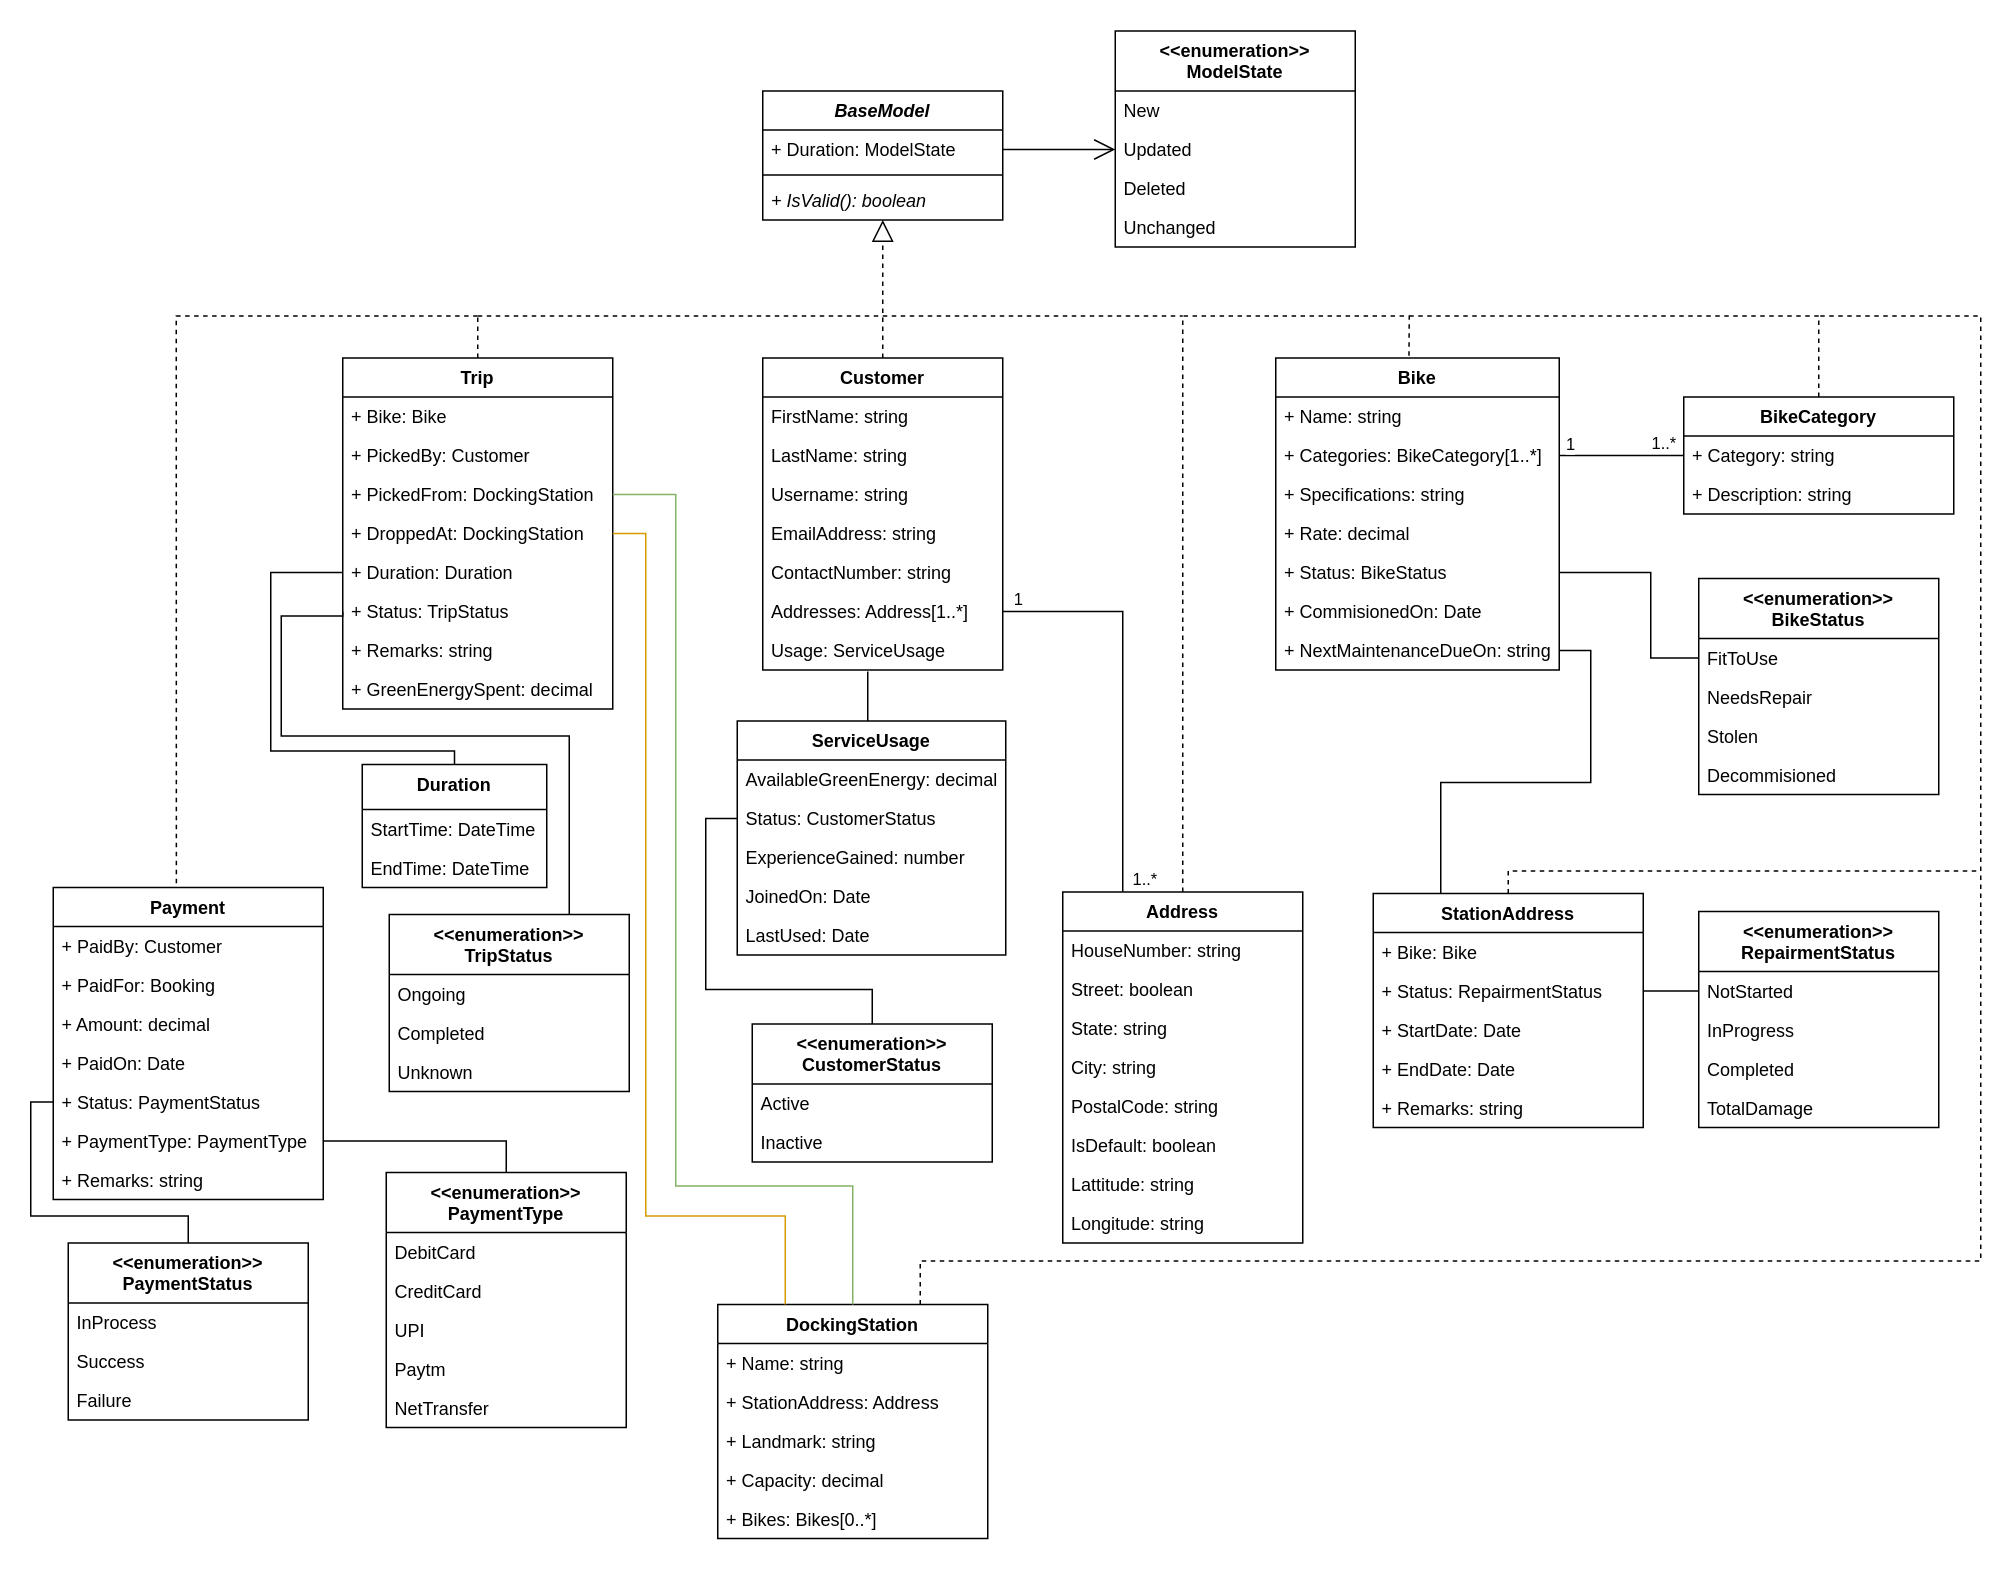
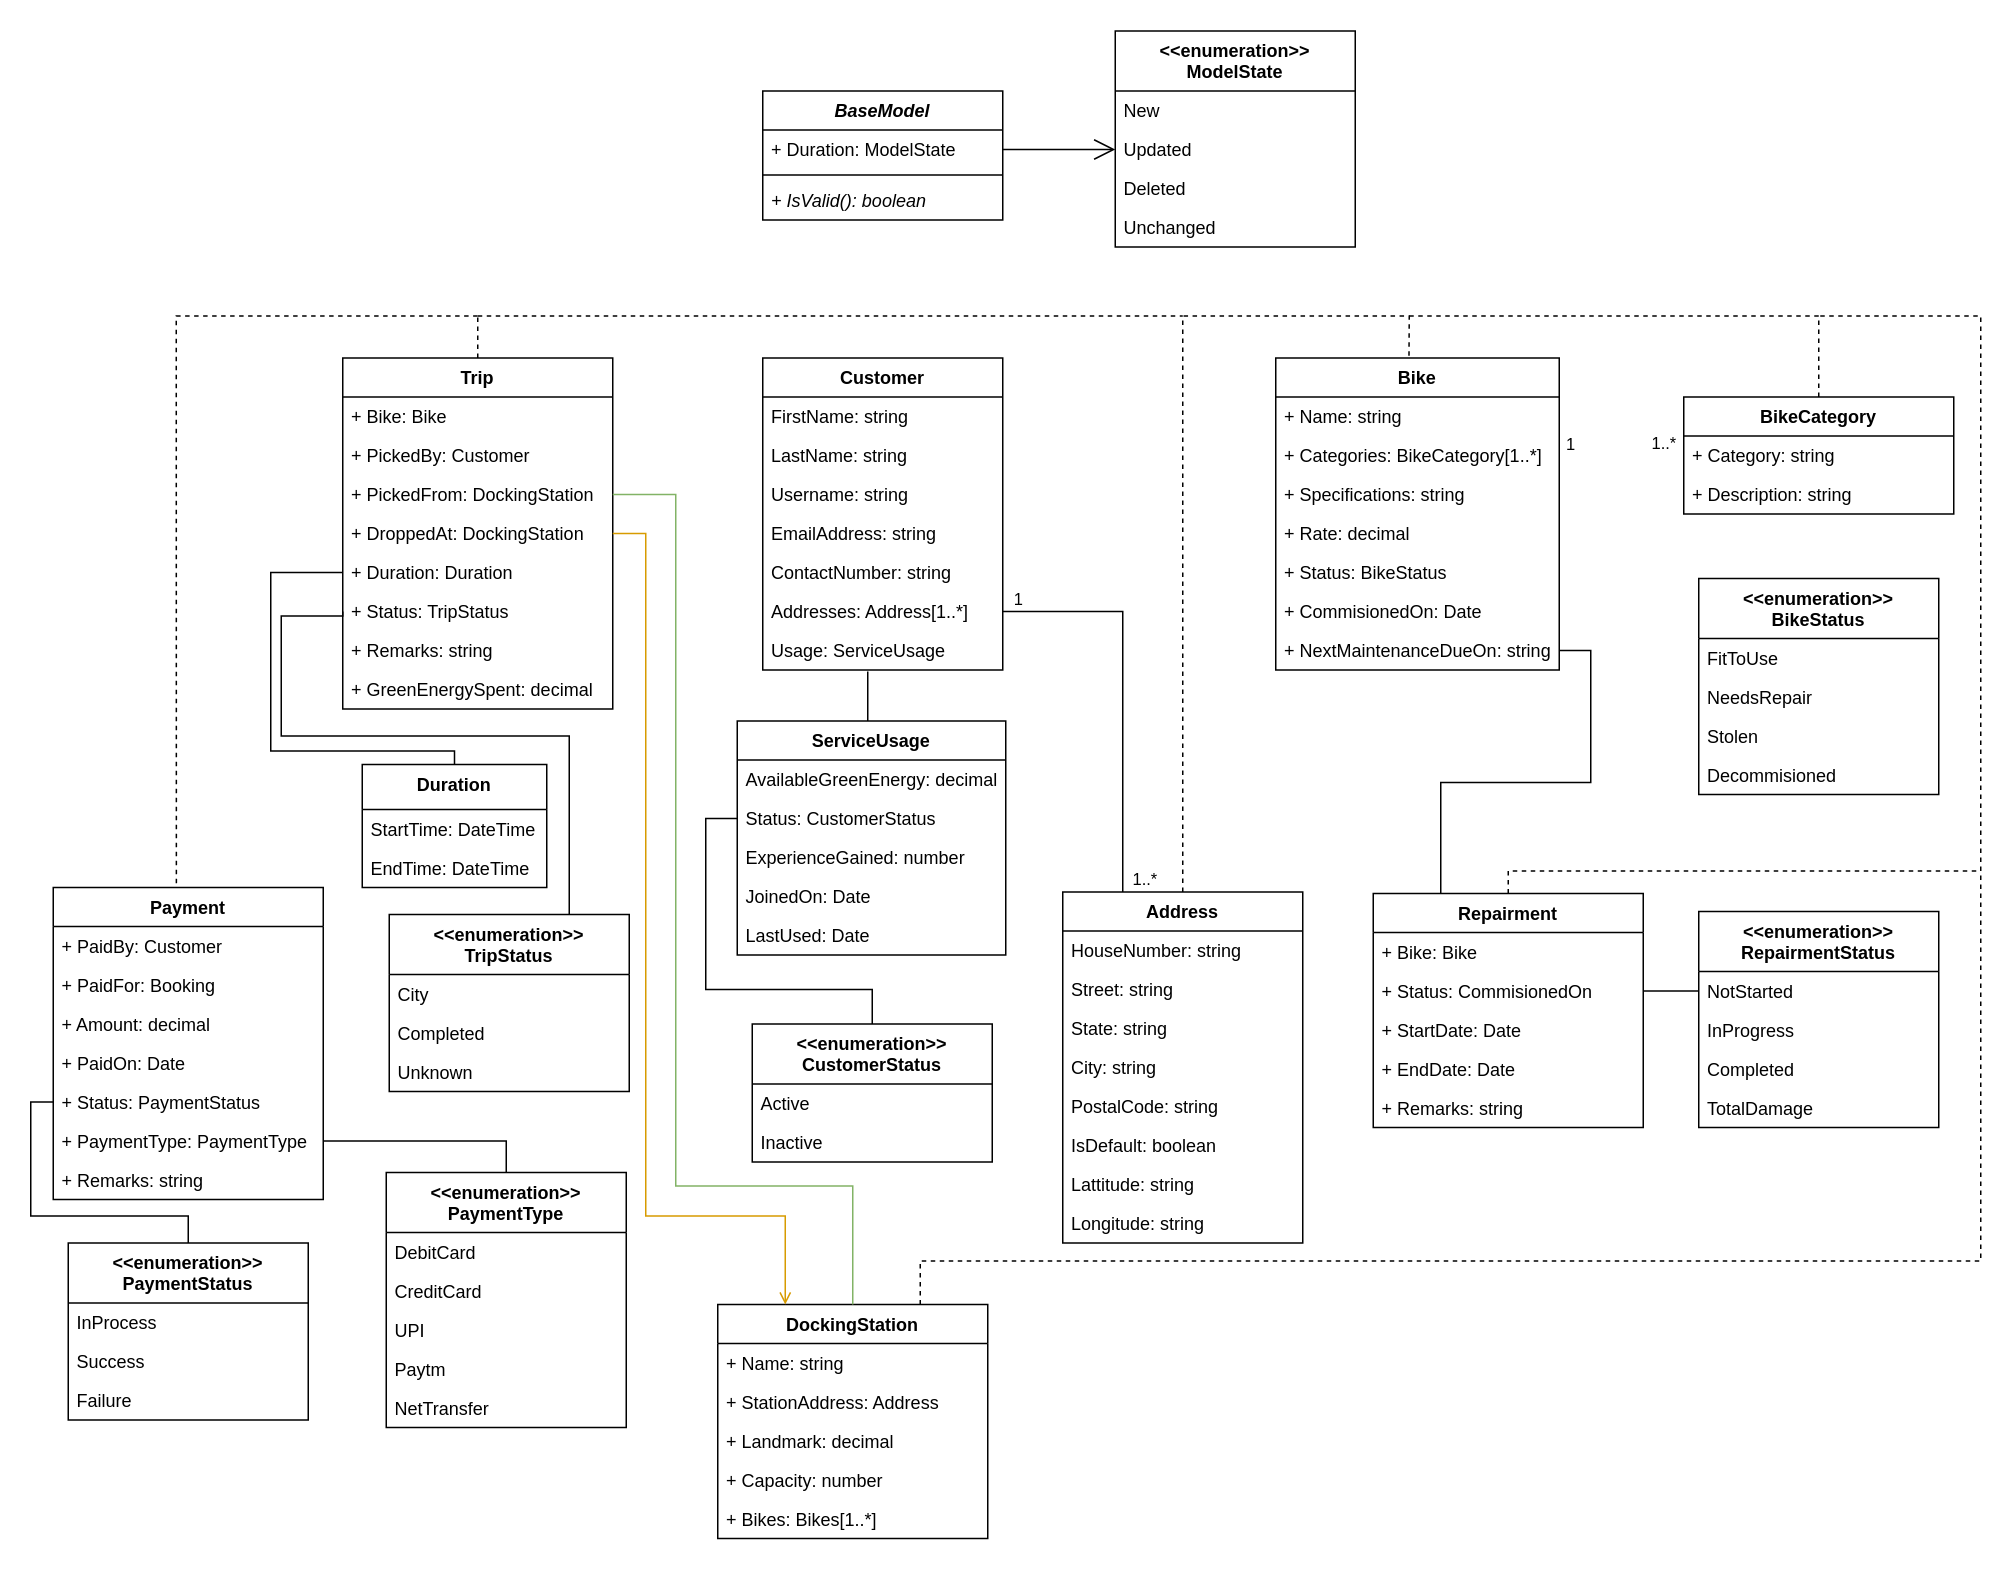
(883, 299) -> none
(1620, 455) -> none
(1651, 592) -> none
(1508, 914) -> (1508, 914)
(1140, 990) -> (1135, 990)
(1503, 992) -> (1486, 992)
(430, 995) -> (415, 995)
(785, 1299) -> (785, 1298)
(807, 1442) -> (810, 1442)
(808, 1481) -> (807, 1481)
(810, 1520) -> (810, 1520)
